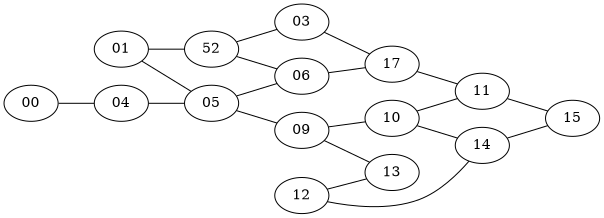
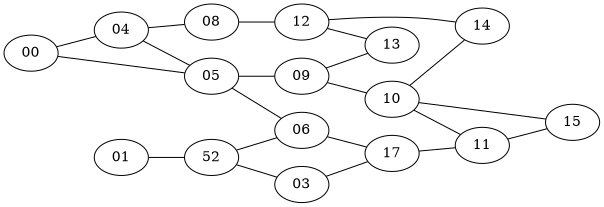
none -> (212, 22)
(166, 76) -> (121, 65)
(528, 132) -> (482, 111)
